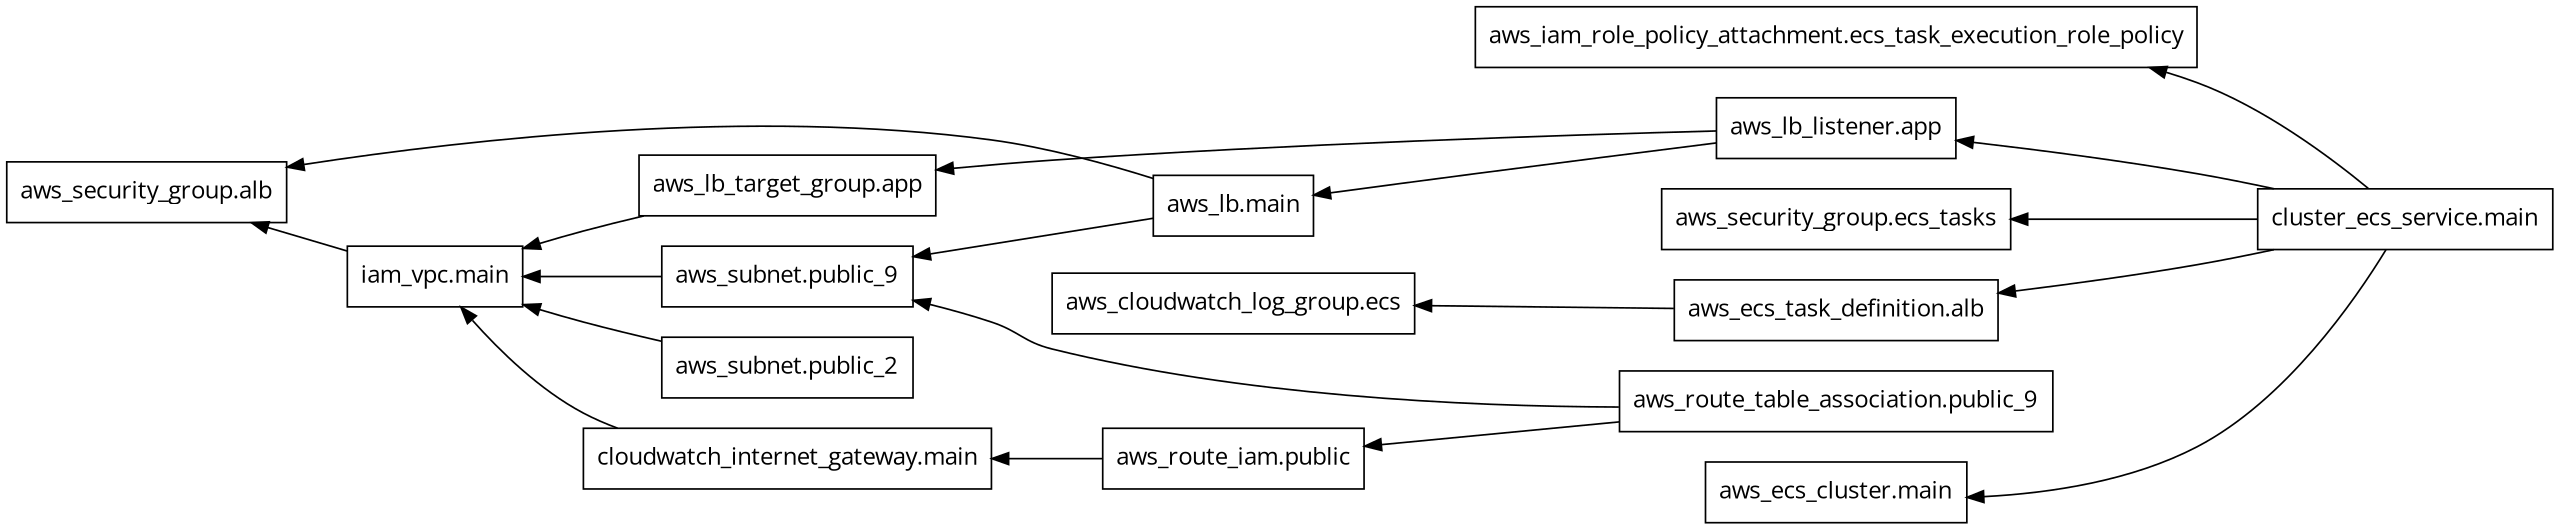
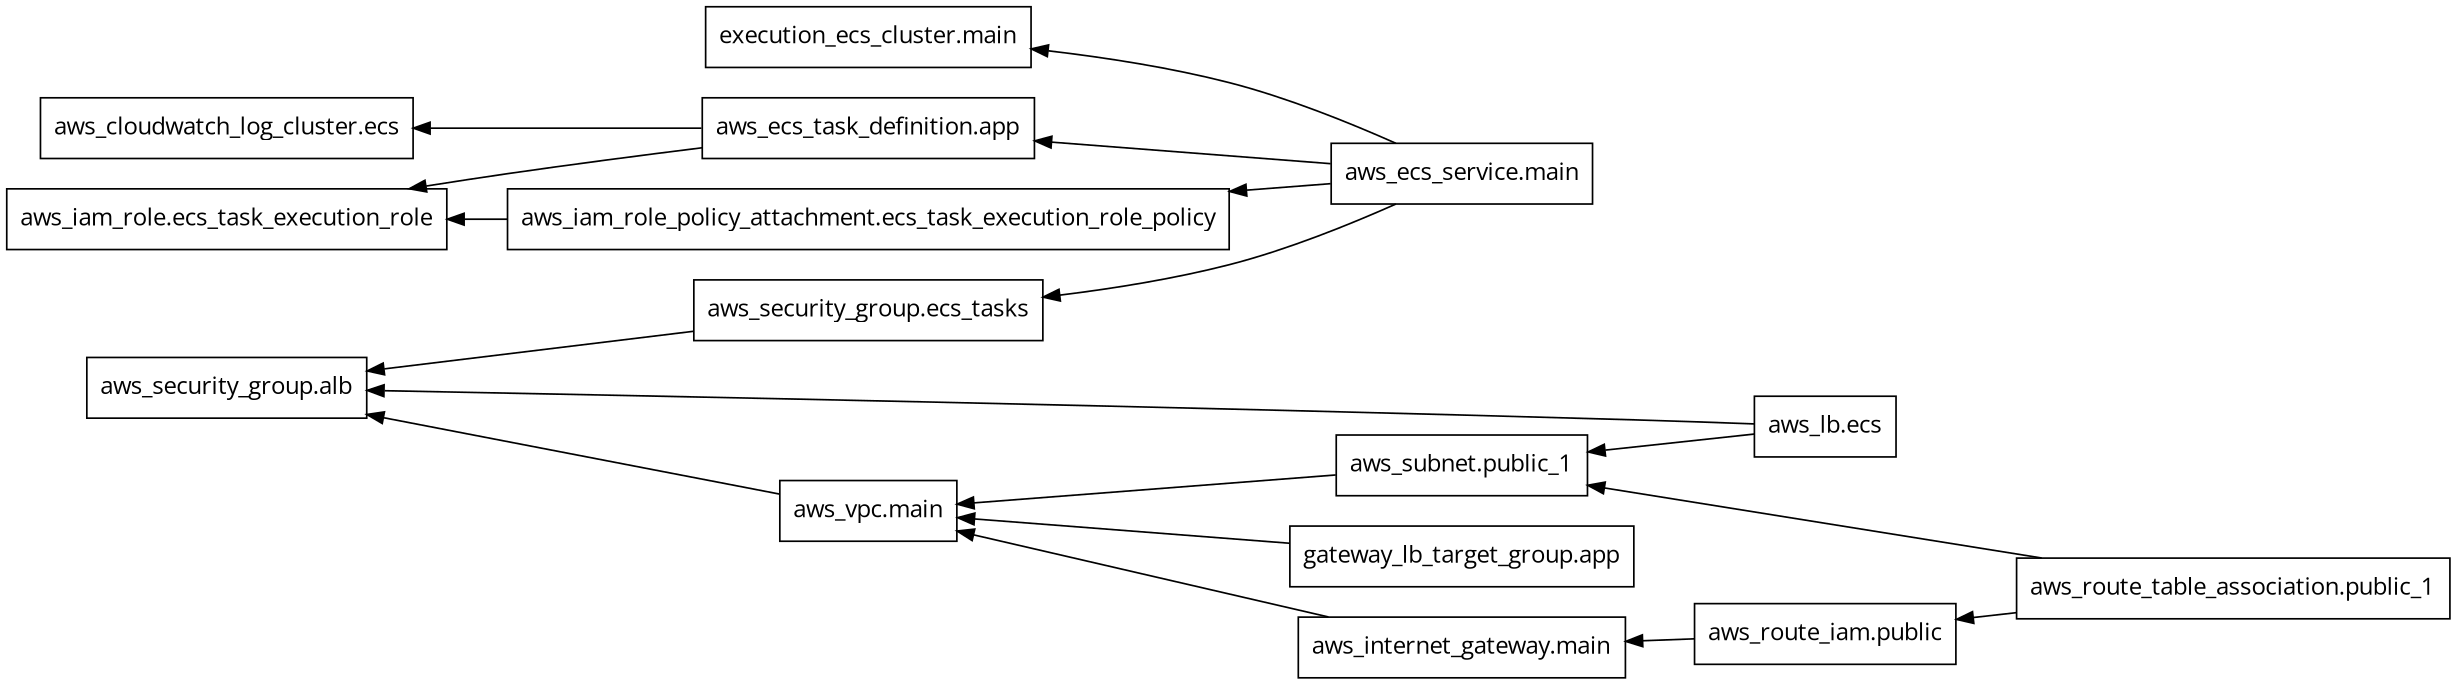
(1836, 128) -> none
(787, 185) -> (1462, 556)
(1233, 206) -> (1825, 427)
none -> (227, 219)
(2405, 219) -> (1462, 174)
(435, 277) -> (868, 511)
(787, 277) -> (1462, 465)
(1233, 304) -> (227, 128)
(1836, 310) -> (868, 128)
none -> (539, 350)
(787, 368) -> none
(1836, 401) -> (2233, 588)
(787, 459) -> (1462, 647)
(1836, 492) -> (868, 37)
